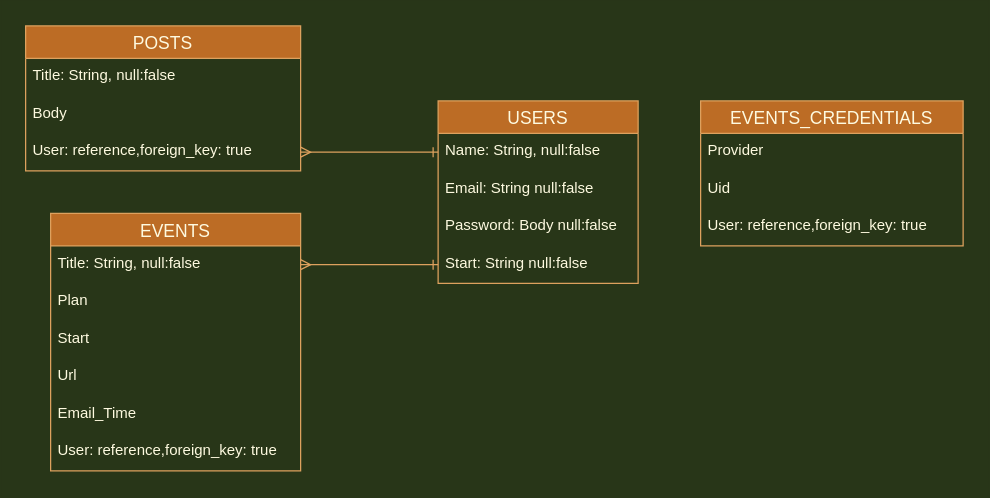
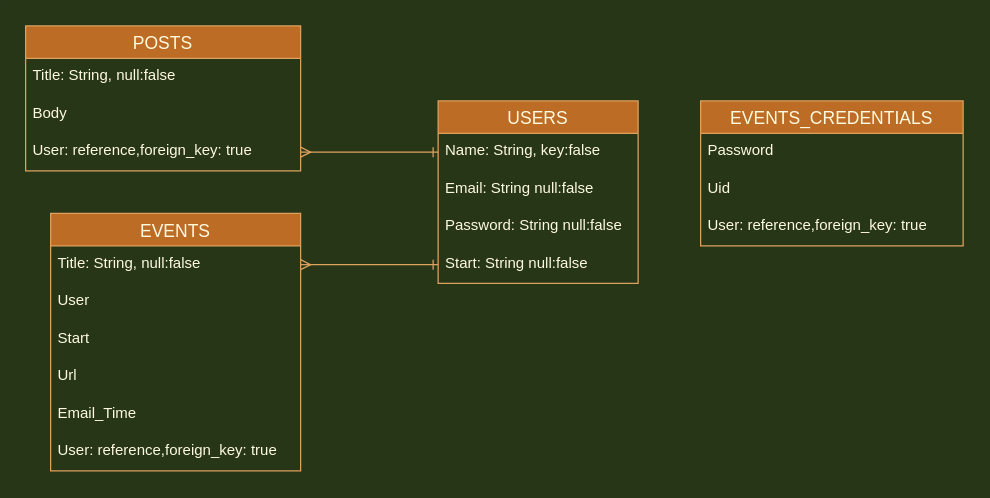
(528, 150) -> (528, 150)
(739, 150) -> (741, 150)
(536, 225) -> (543, 225)
(72, 300) -> (74, 300)
